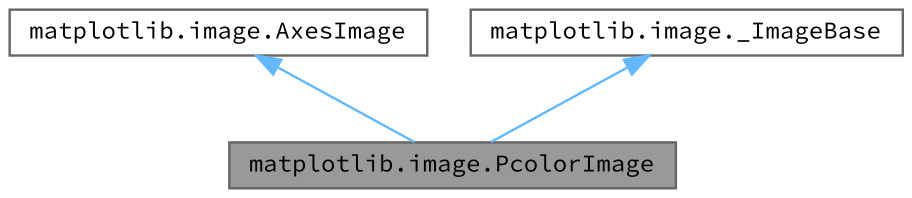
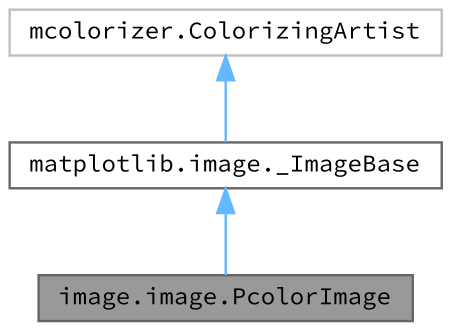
(218, 33) -> none
none -> (226, 33)
(453, 165) -> (226, 298)
